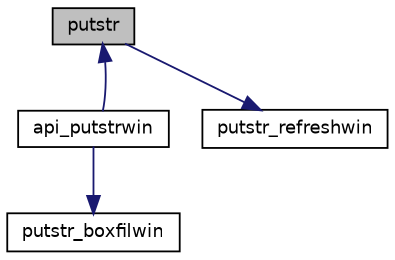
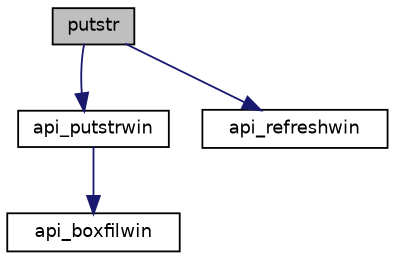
(106, 87) -> (81, 68)
(295, 129) -> (295, 129)
(93, 232) -> (93, 232)
